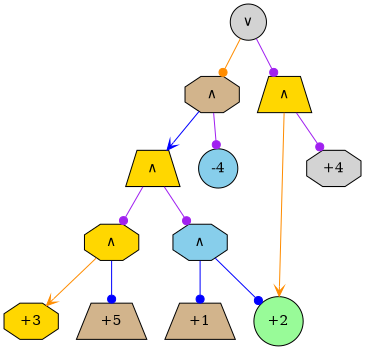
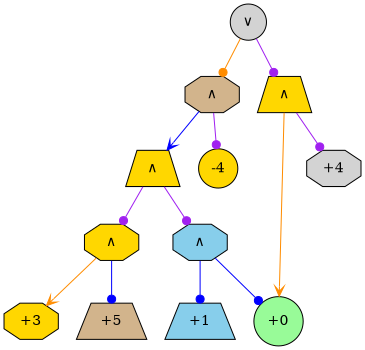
(218, 168) -> (218, 168)
(200, 321) -> (200, 321)
(279, 321) -> (279, 321)
